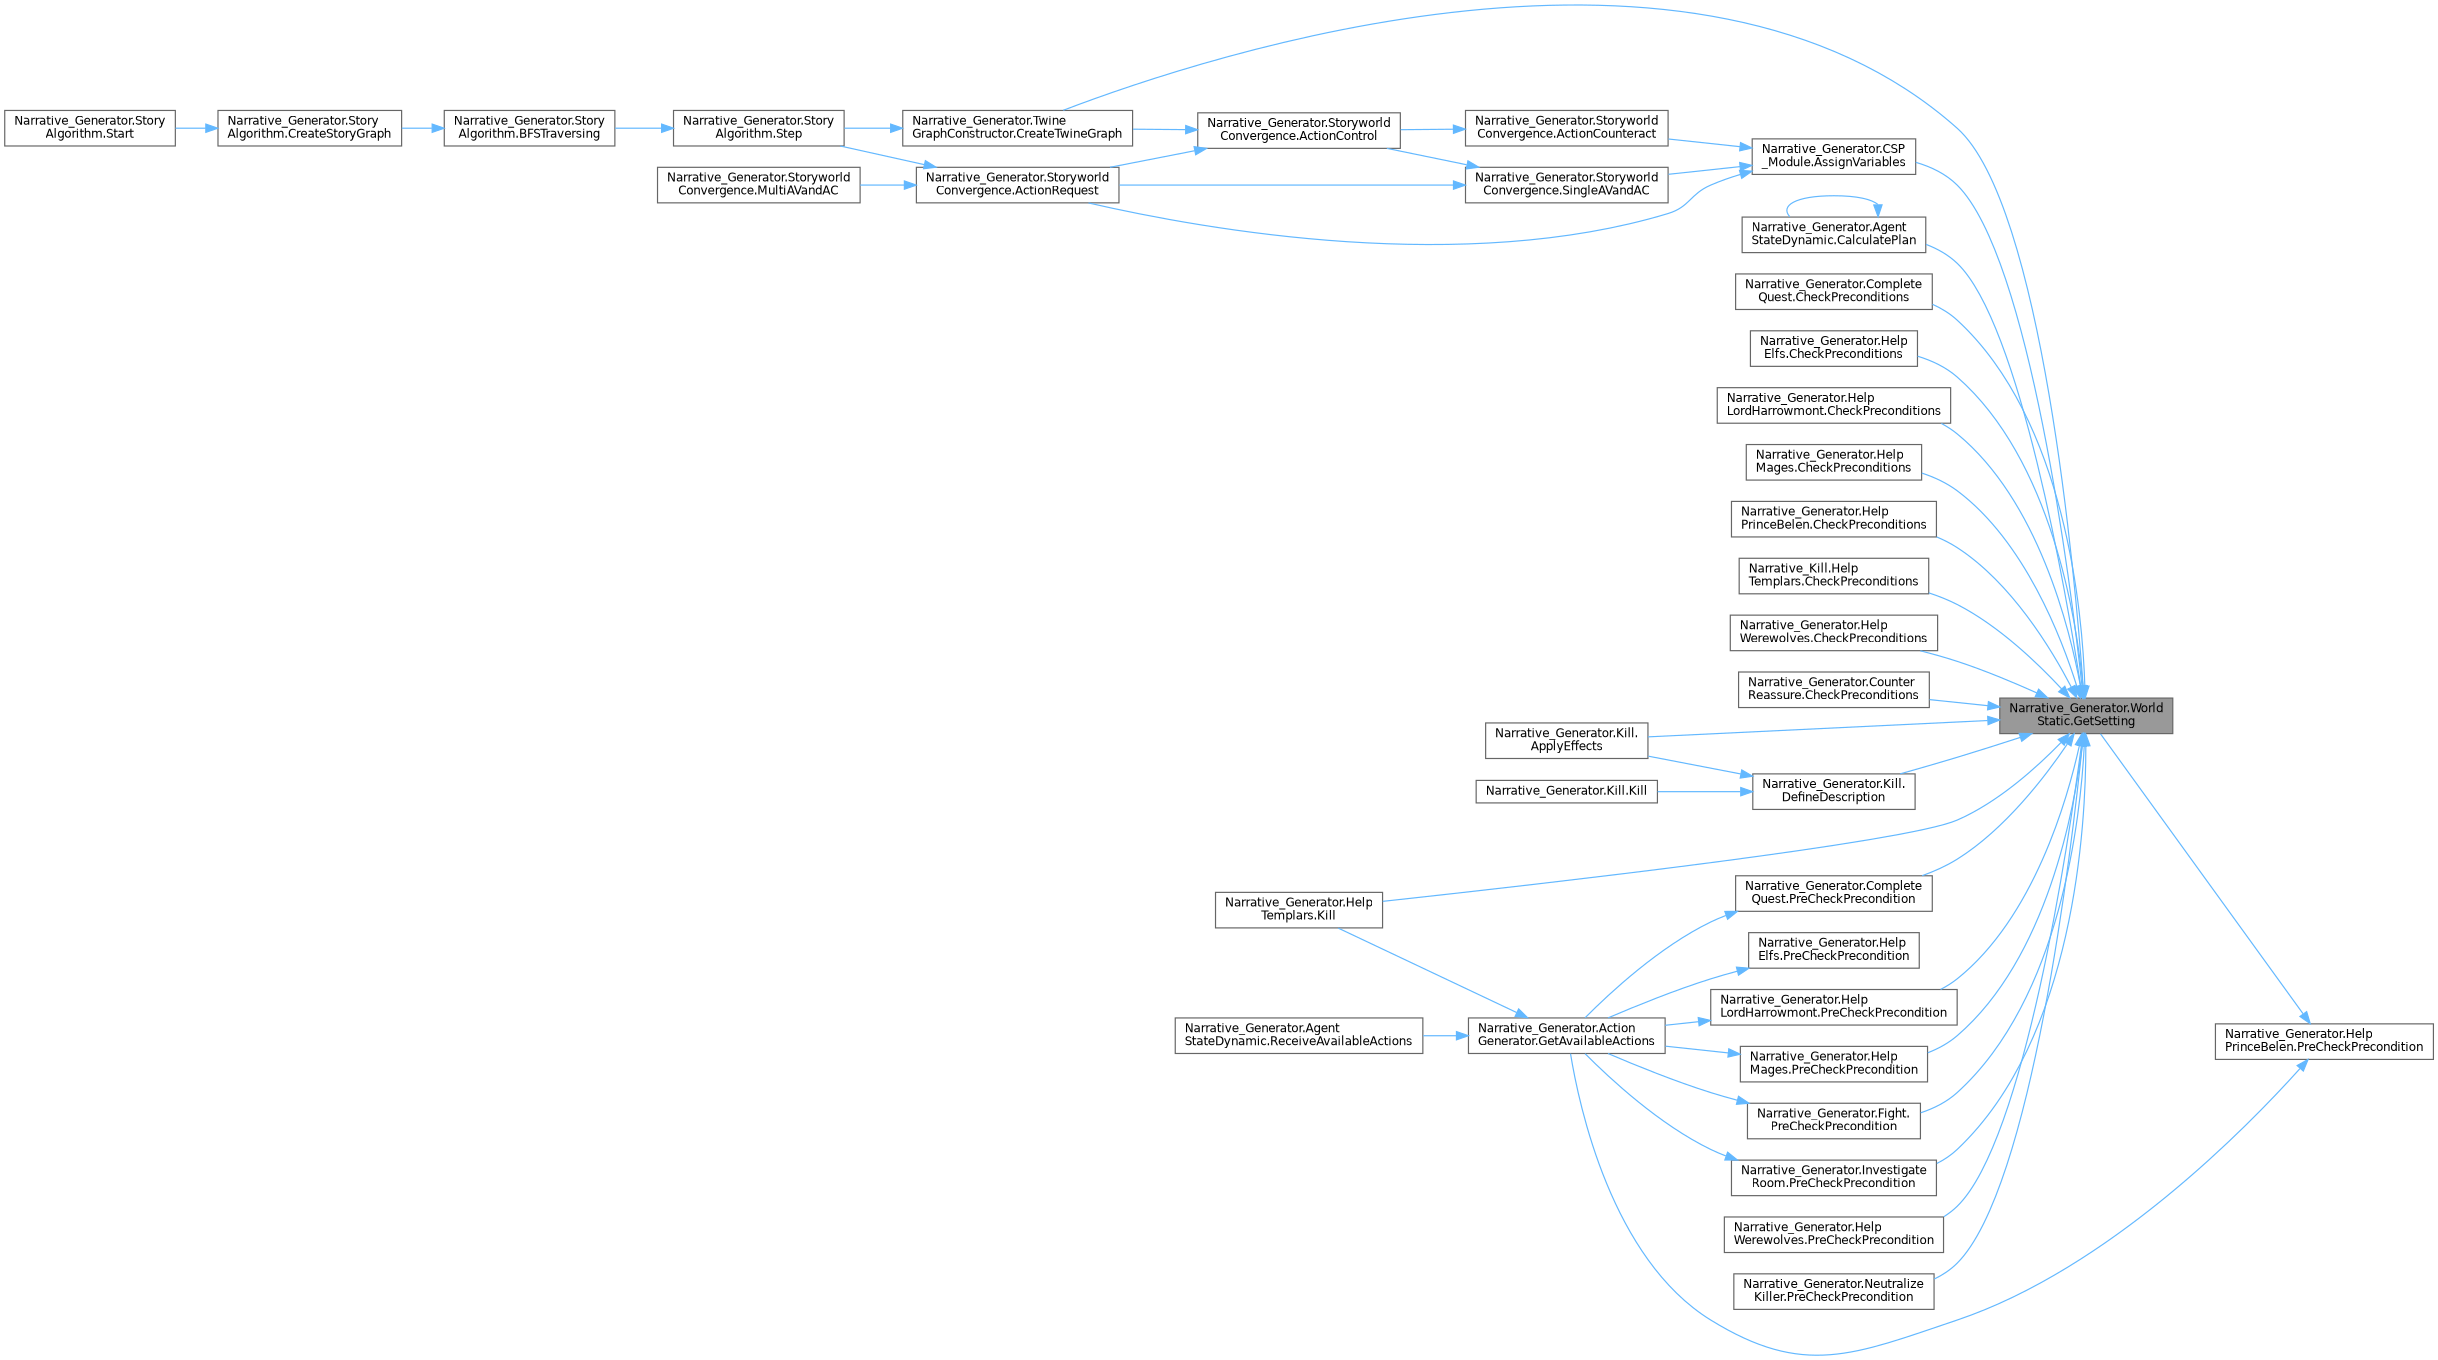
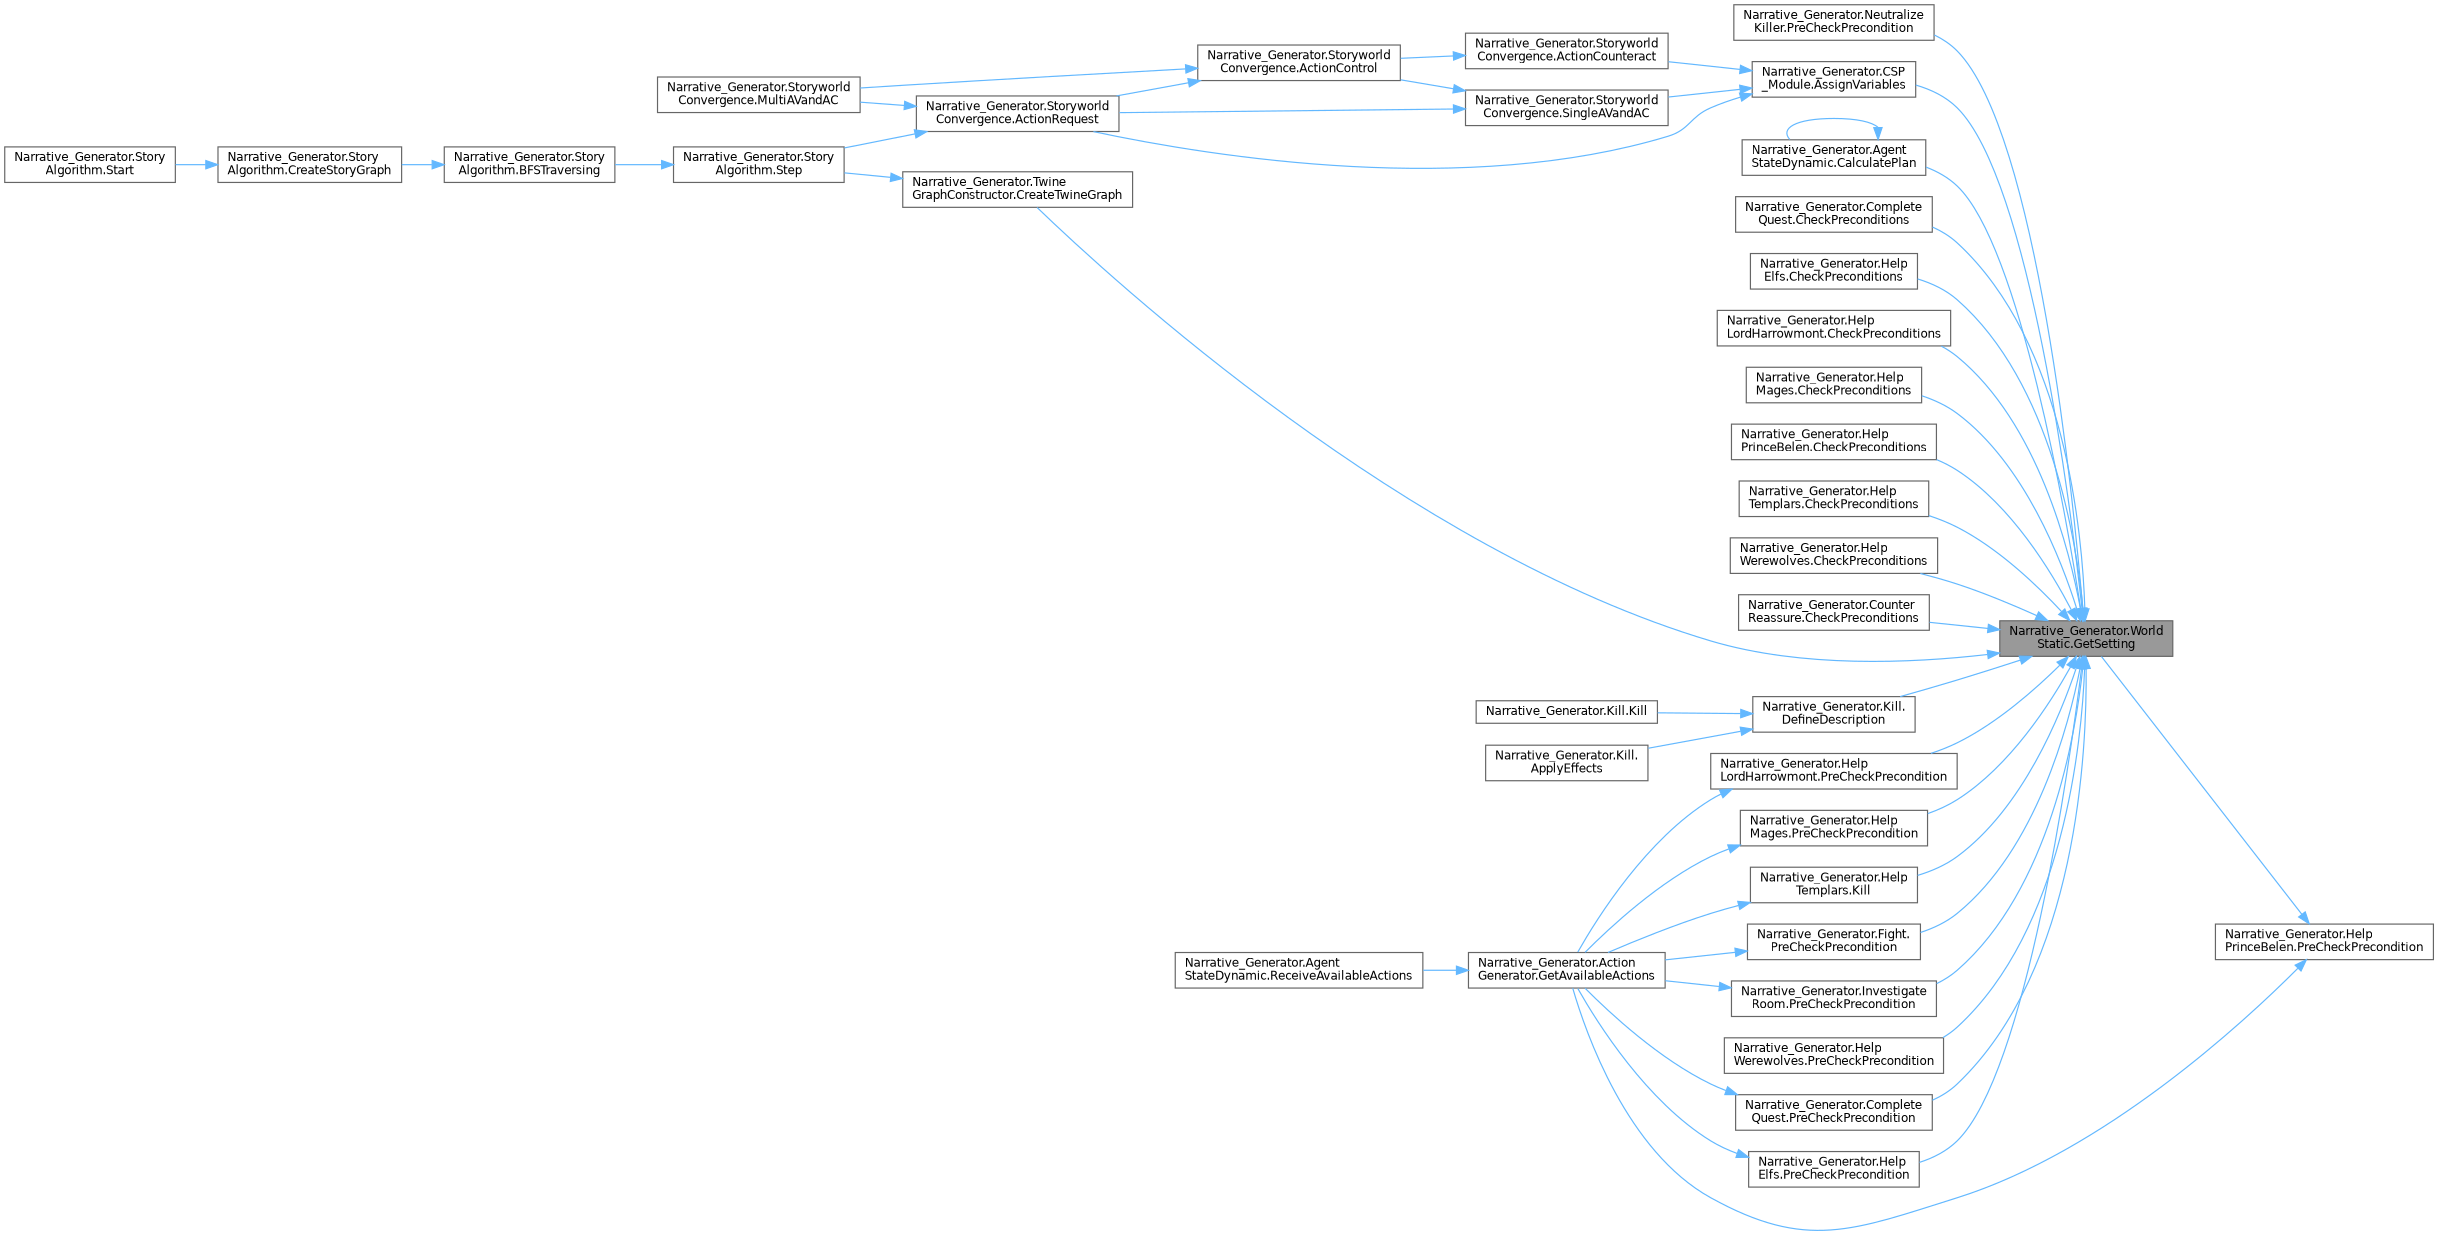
(1159, 129) -> (1023, 78)
(1834, 576) -> (1834, 499)
(1818, 729) -> (2037, 933)
(1427, 970) -> (1673, 927)
